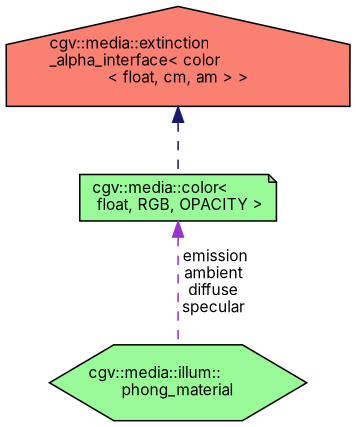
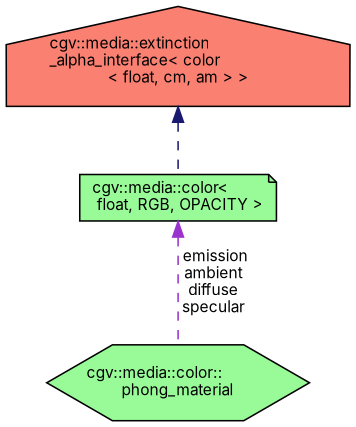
(178, 383) -> (178, 383)
